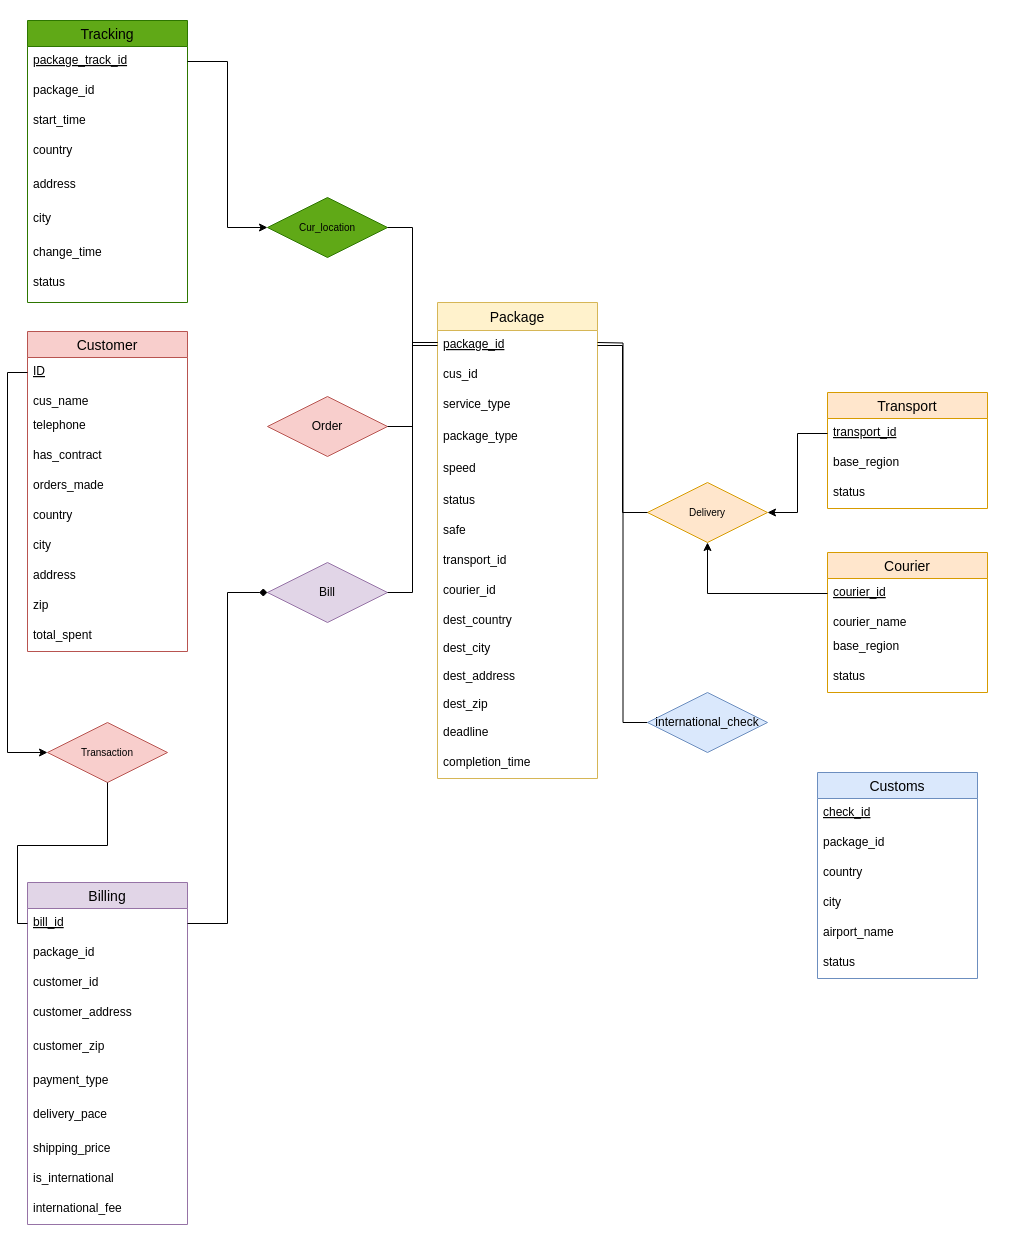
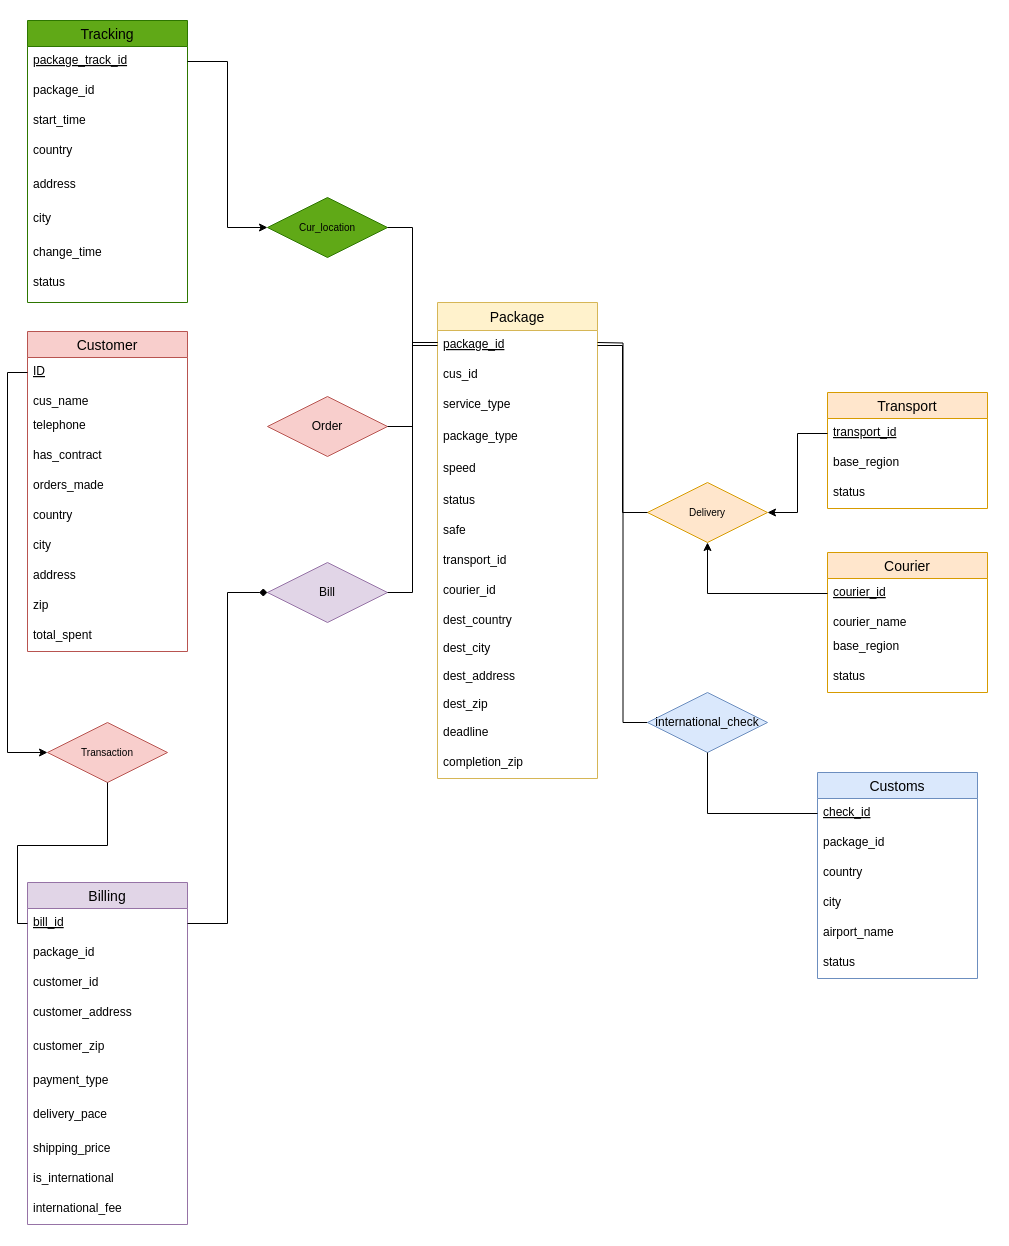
(489, 762) -> (485, 762)
none -> (731, 814)
